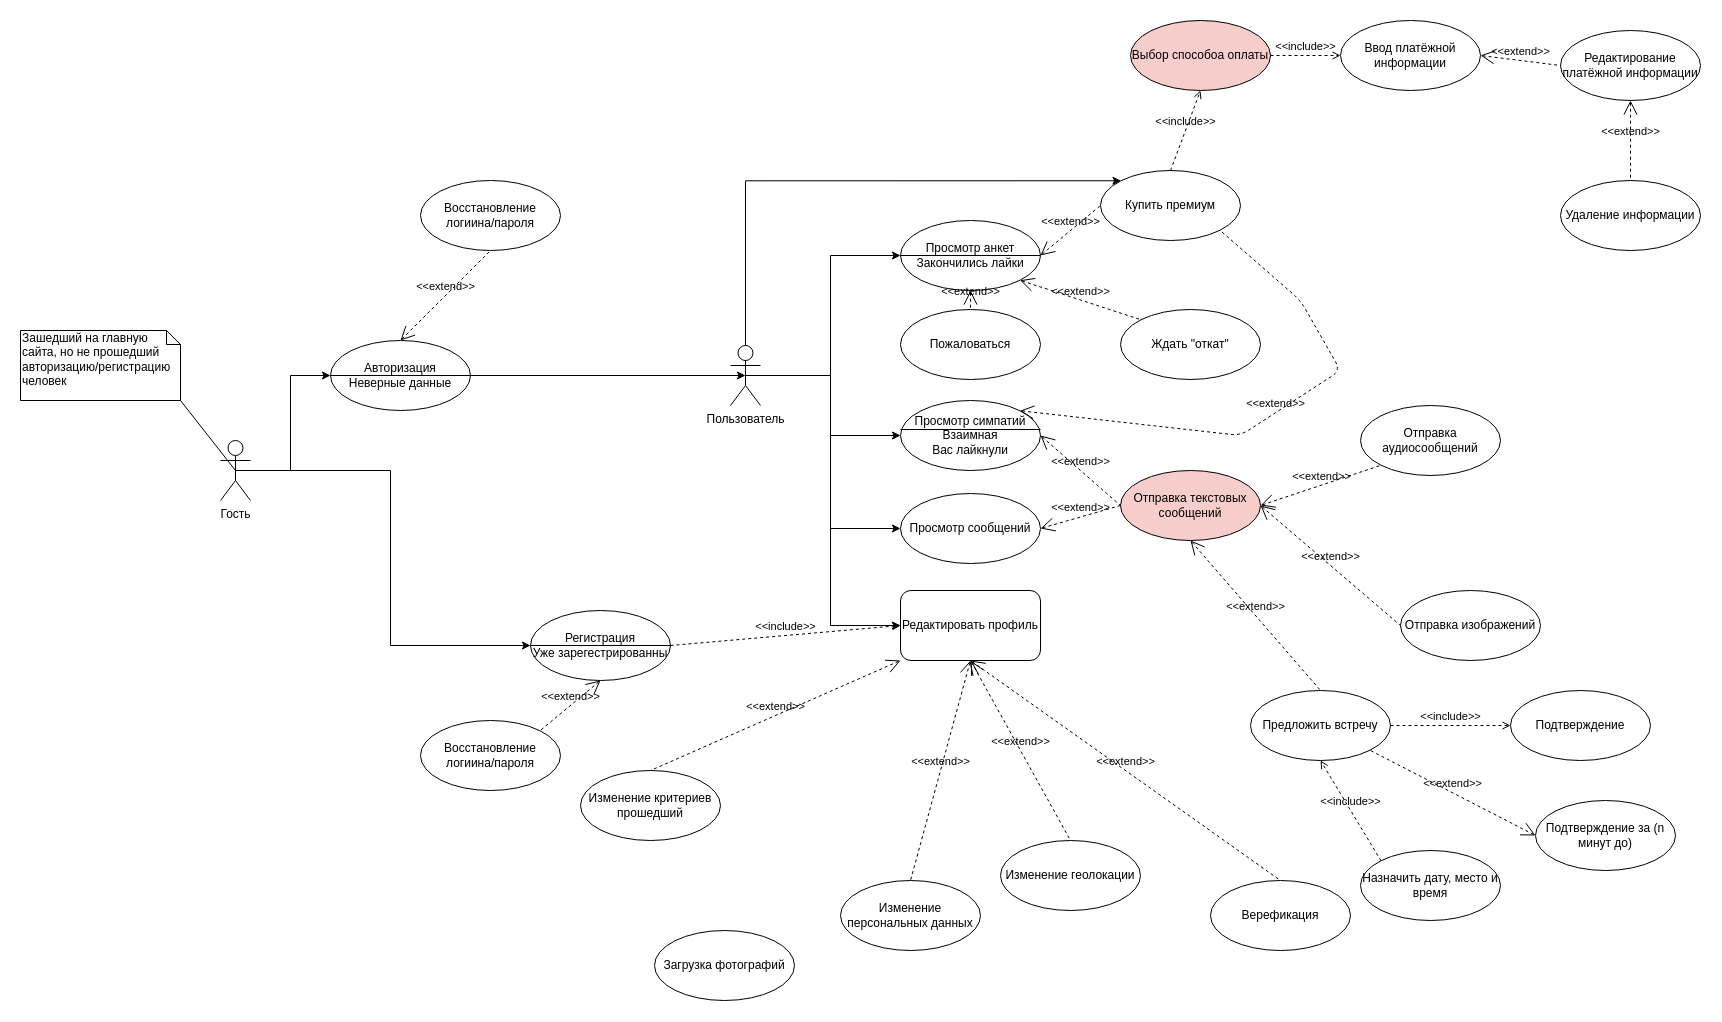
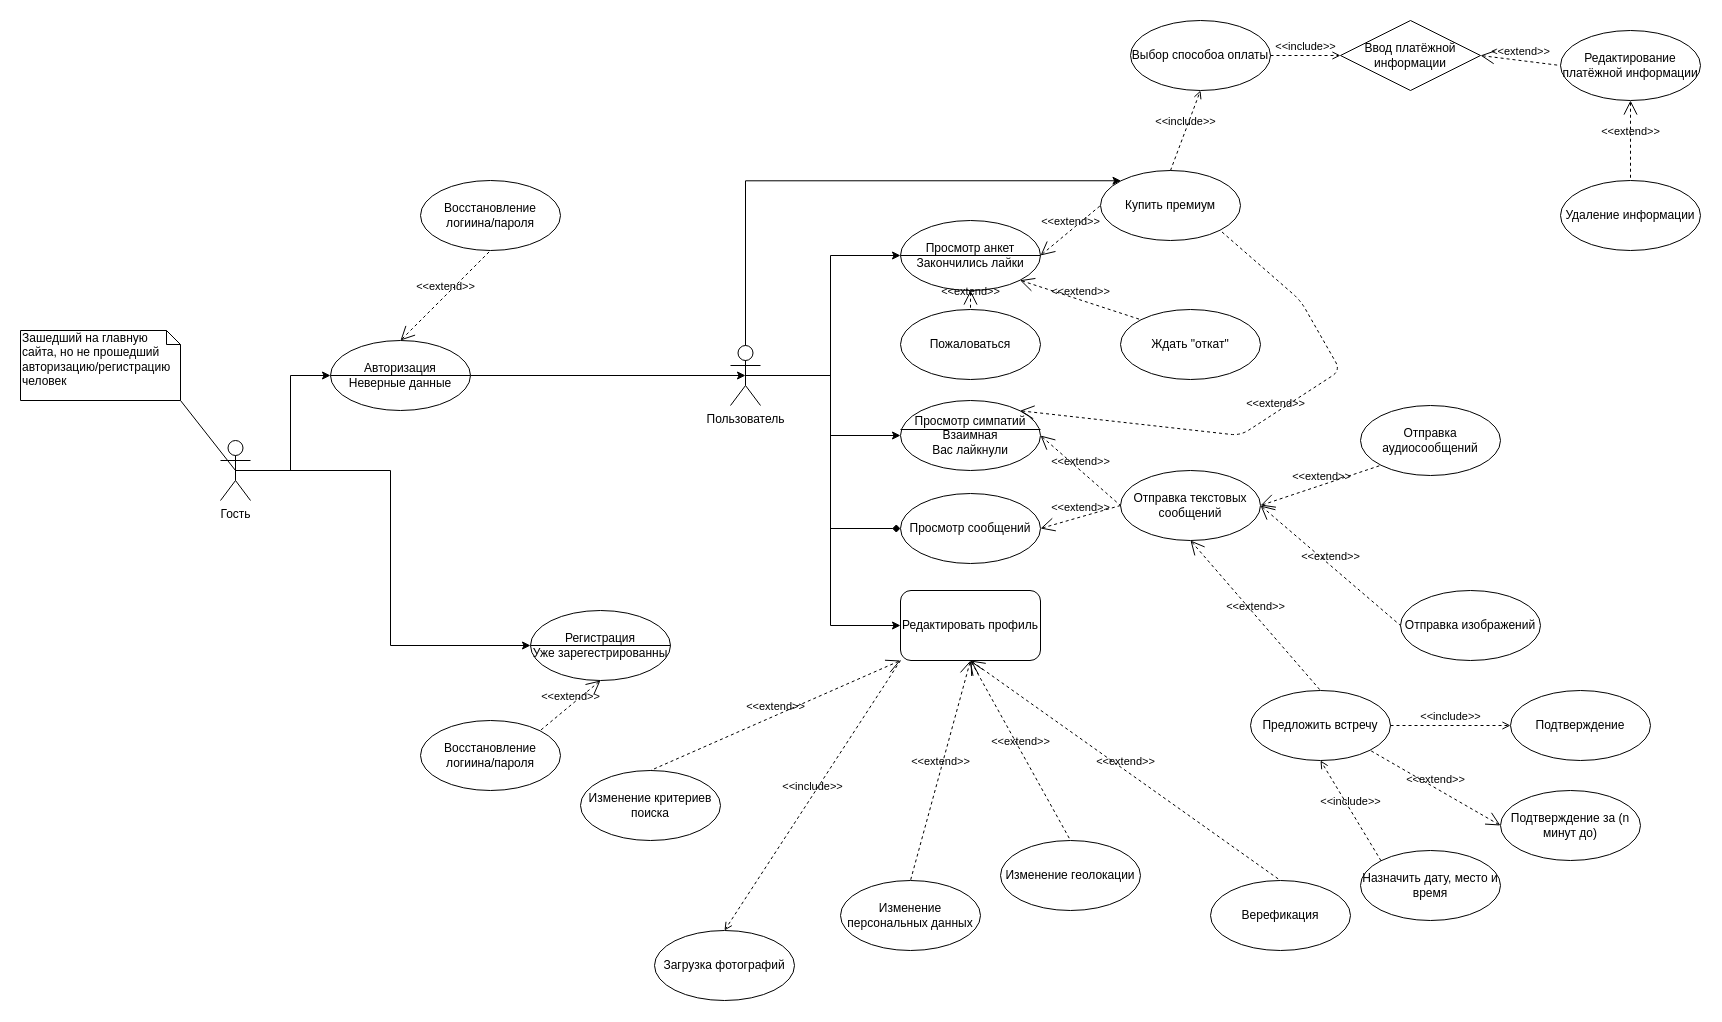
(1201, 56) -> (1201, 56)
(1411, 56) -> (1411, 56)
(1191, 506) -> (1191, 506)
(892, 529) -> (892, 529)
(779, 636) -> none
none -> (813, 795)
(651, 806) -> (651, 806)
(1606, 836) -> (1571, 826)
